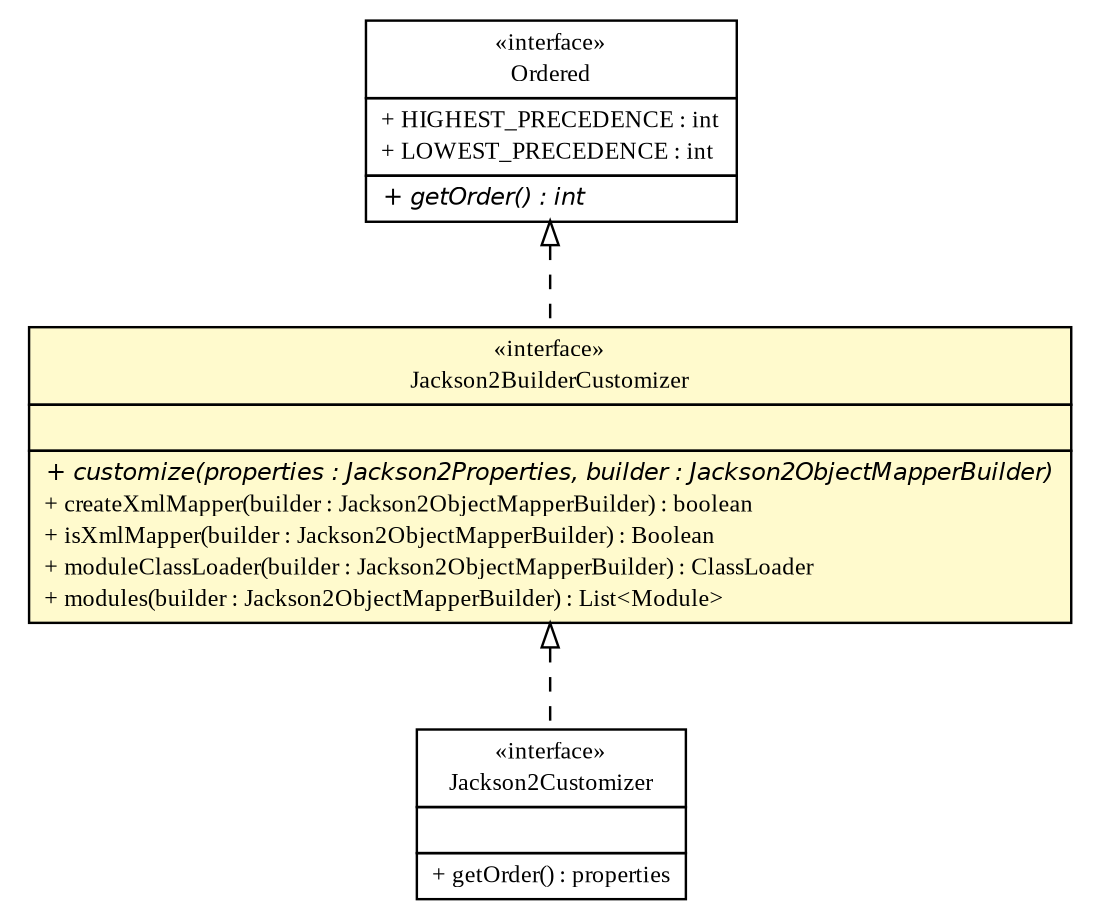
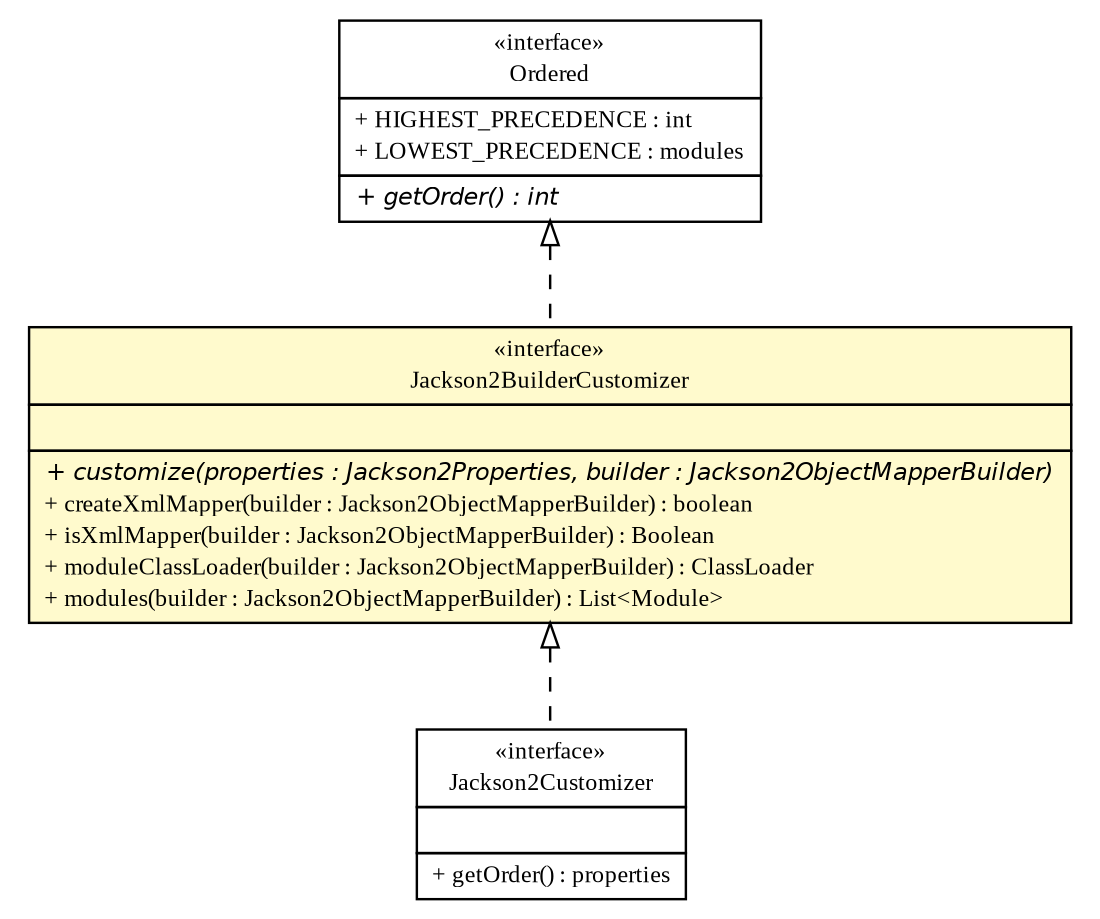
(548, 151) -> (550, 151)
